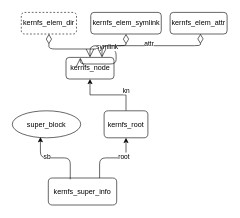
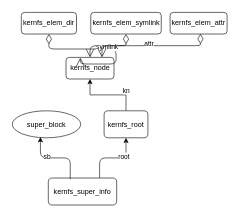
(49, 23) -> (49, 23)
